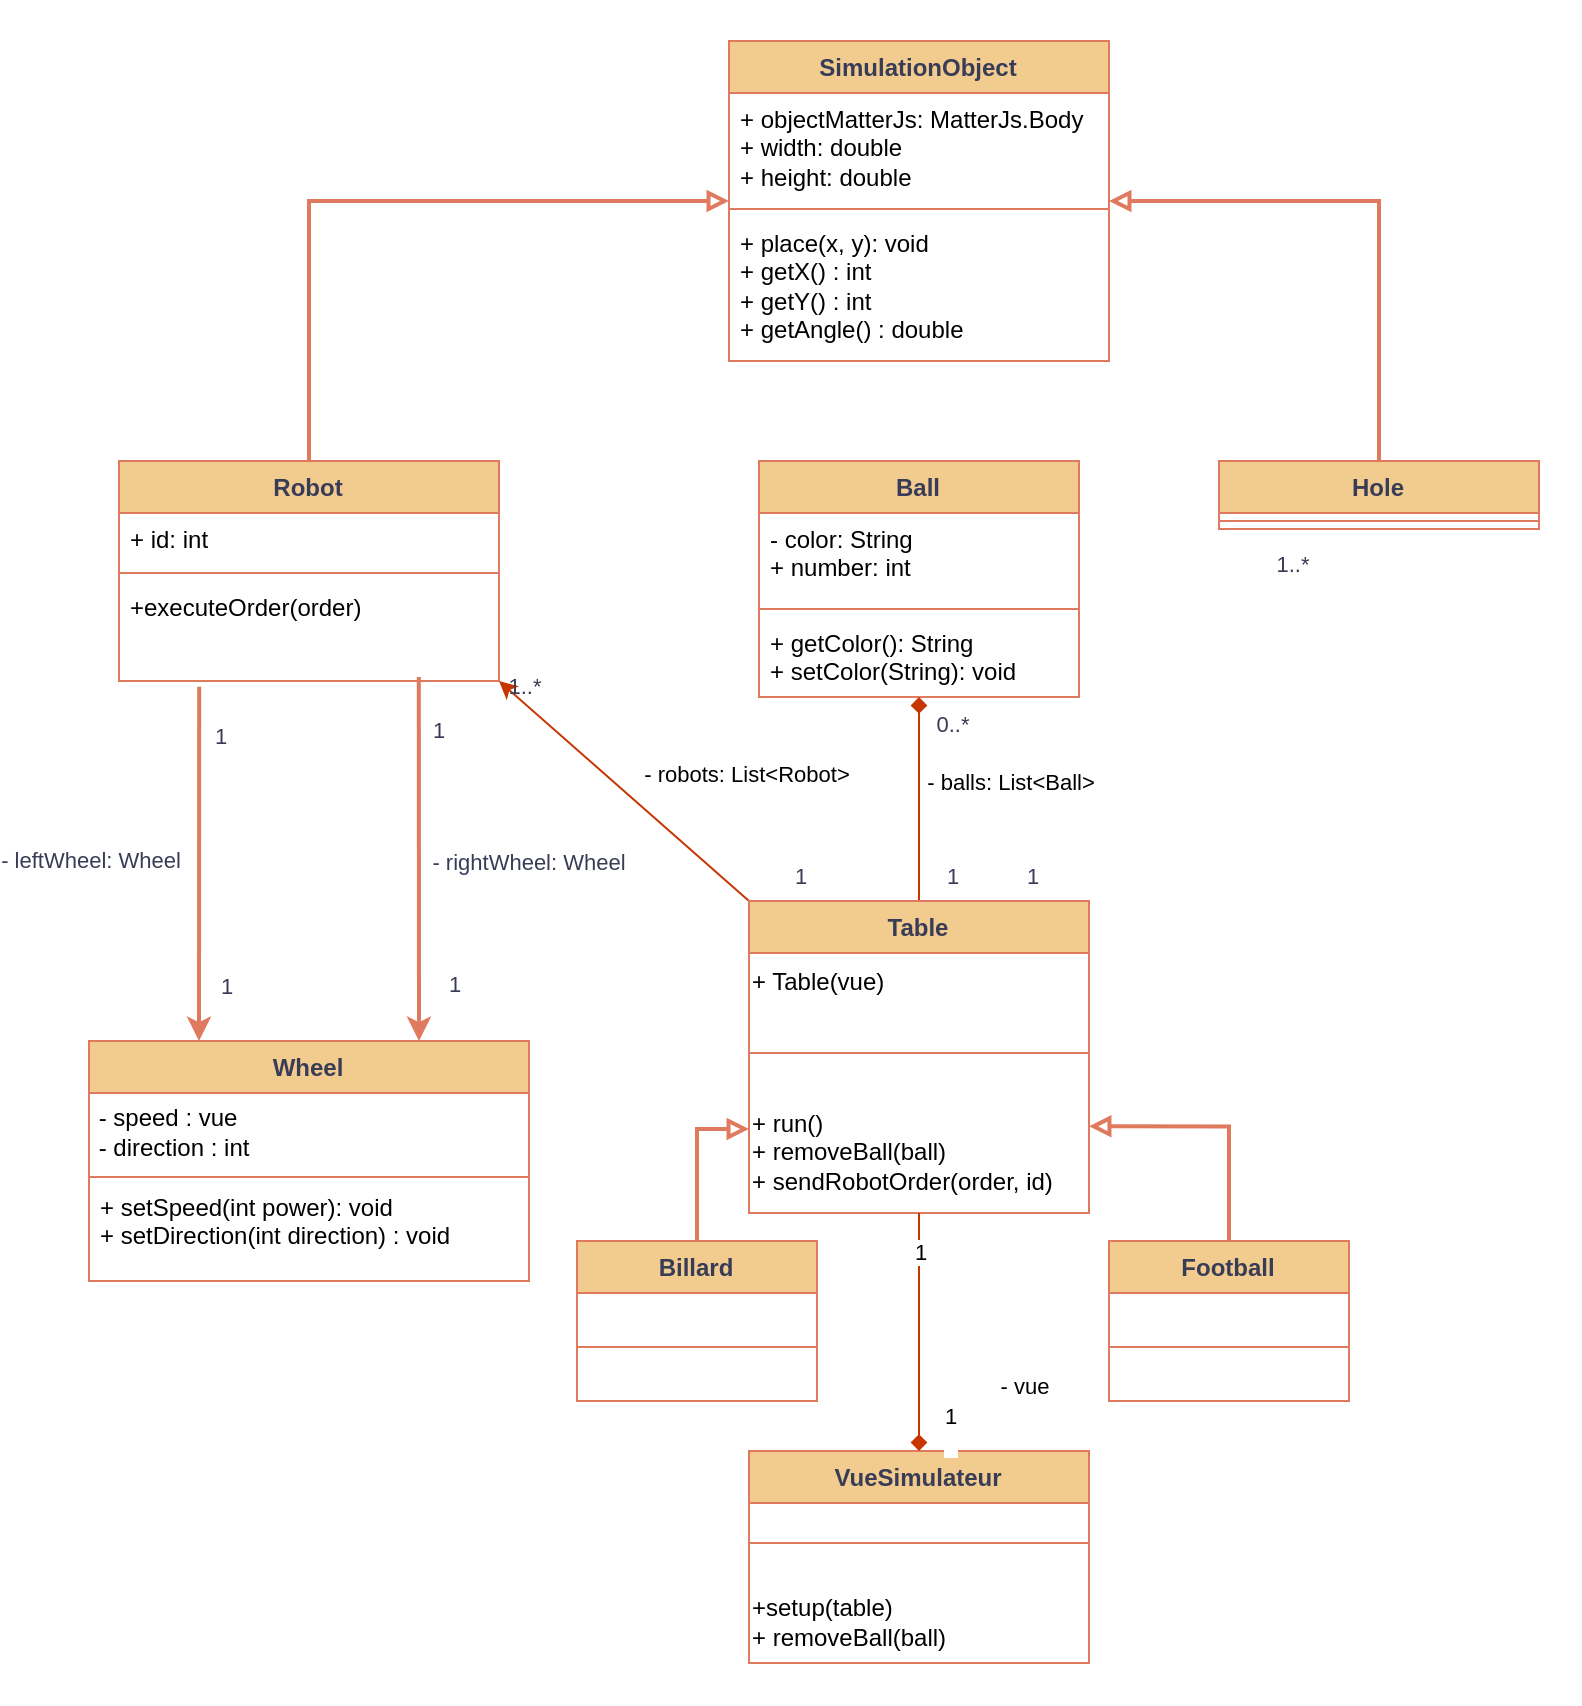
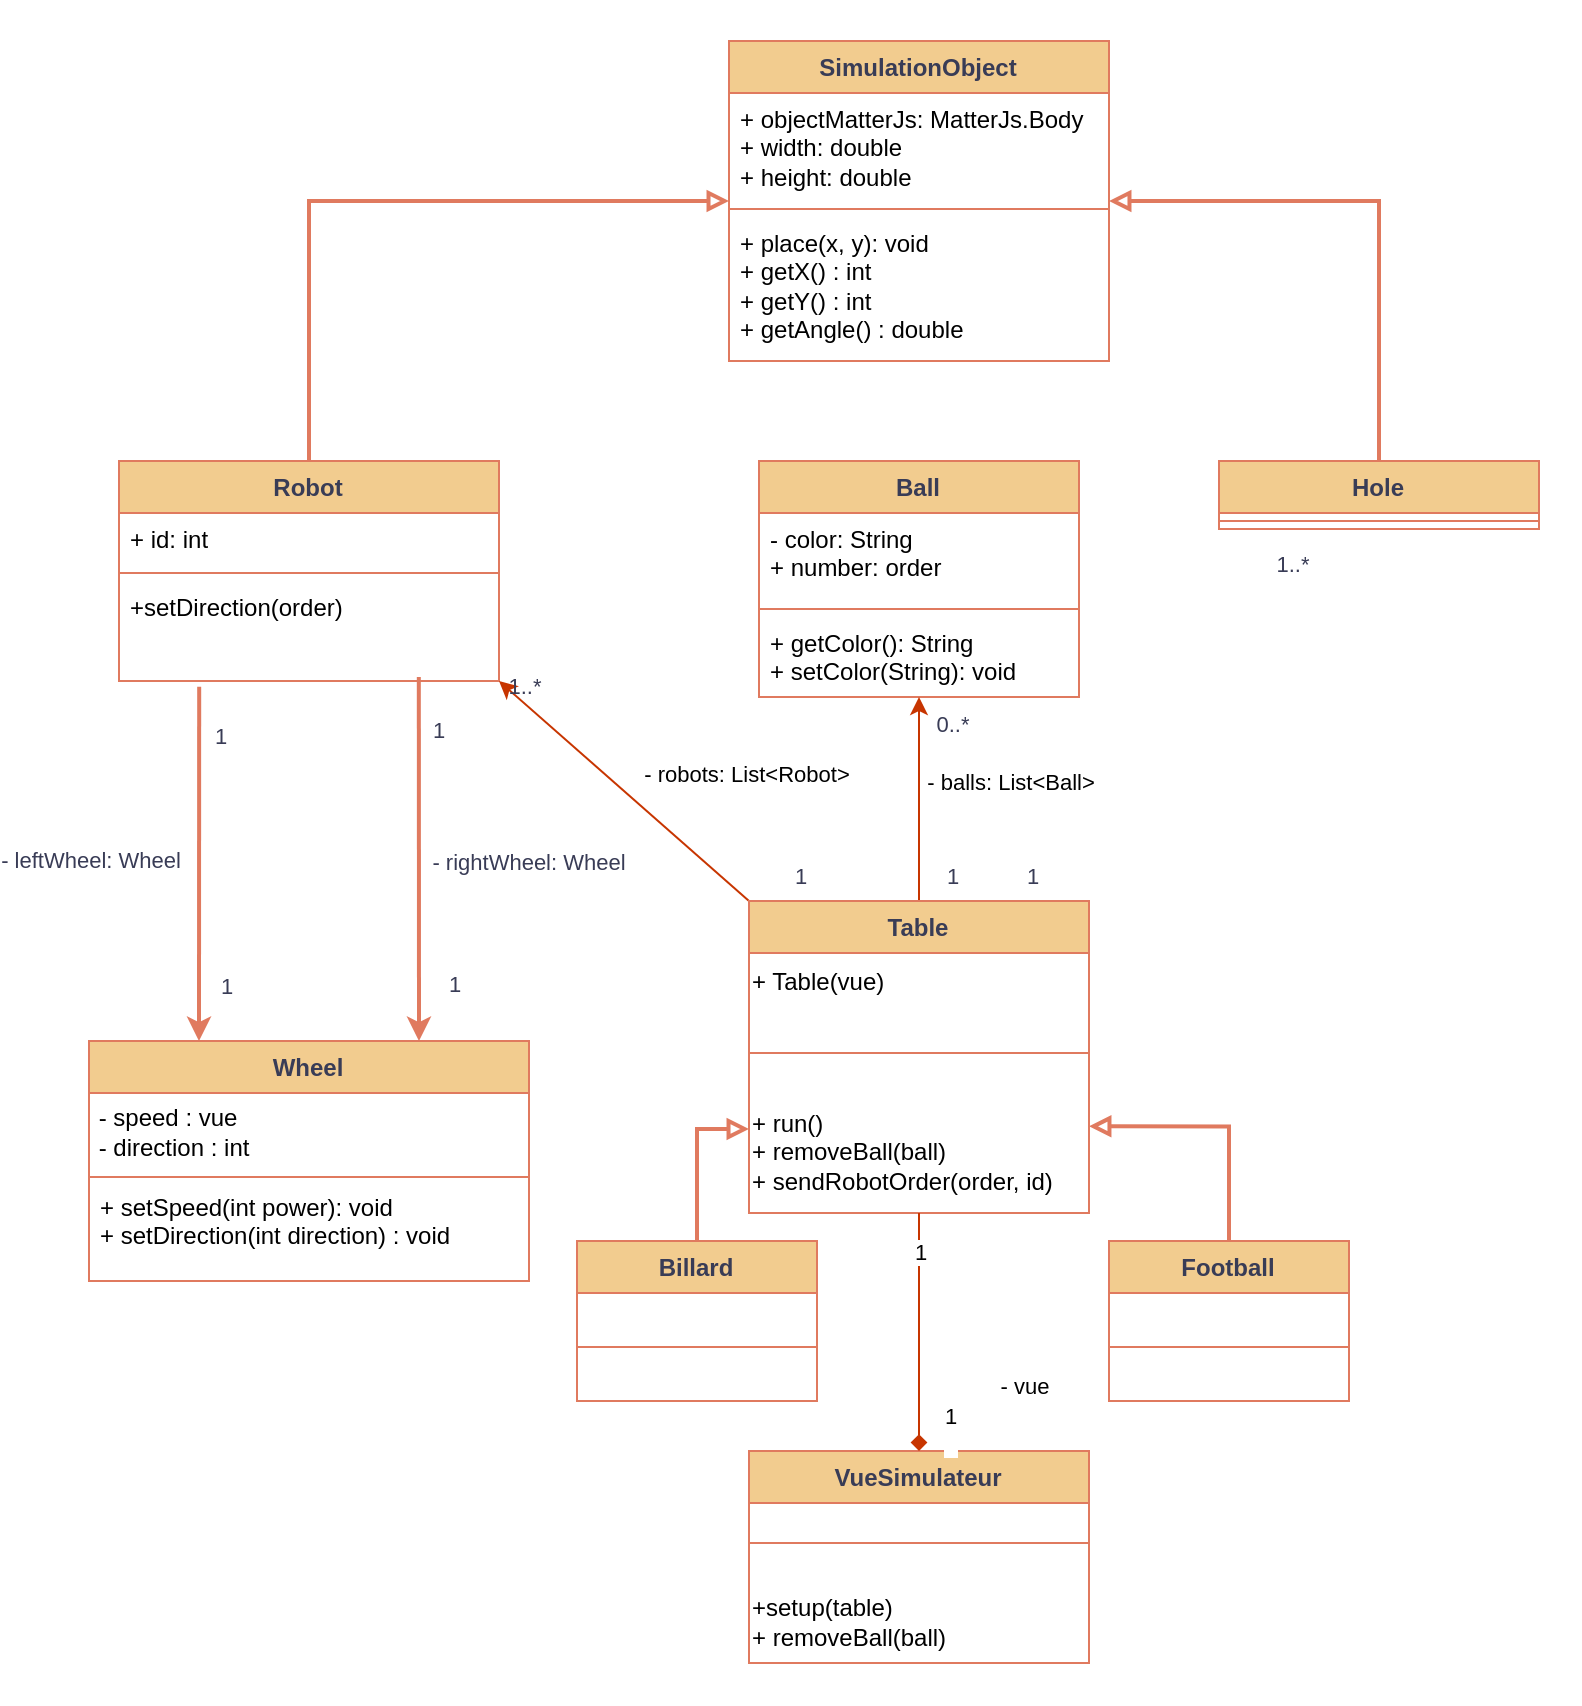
(856, 556) -> (862, 556)
(265, 609) -> (259, 609)
(919, 713) -> (919, 712)
